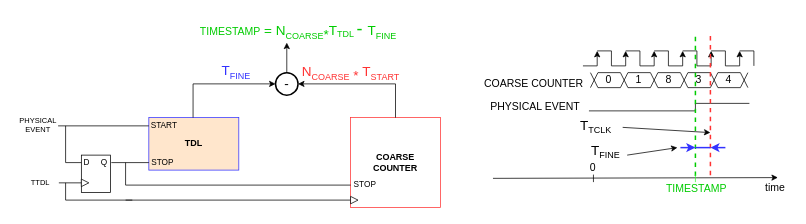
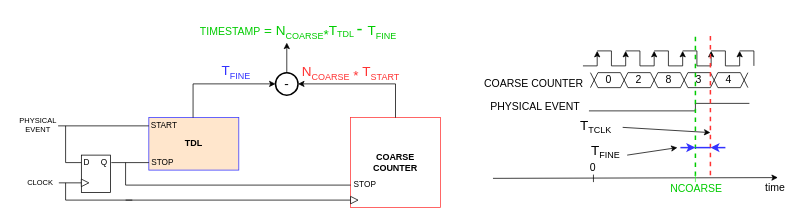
(639, 79) -> (639, 79)
(41, 182) -> (41, 182)
(697, 189) -> (697, 189)
